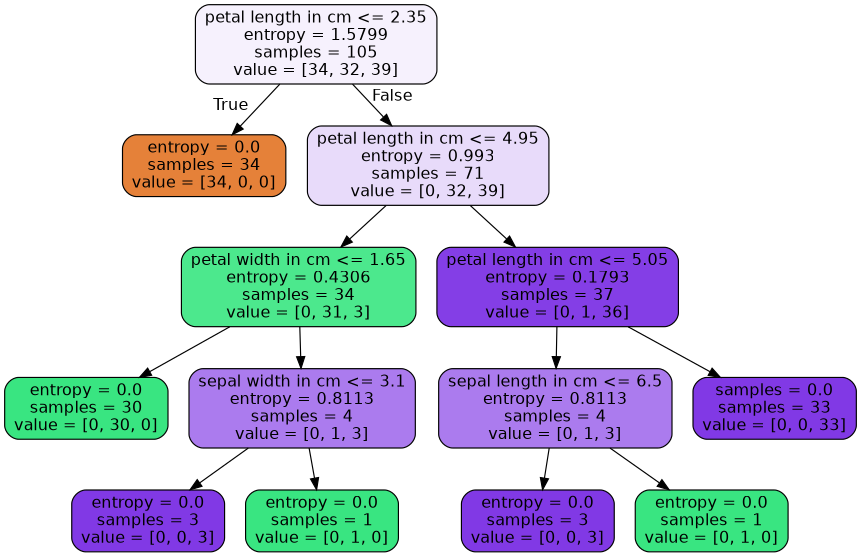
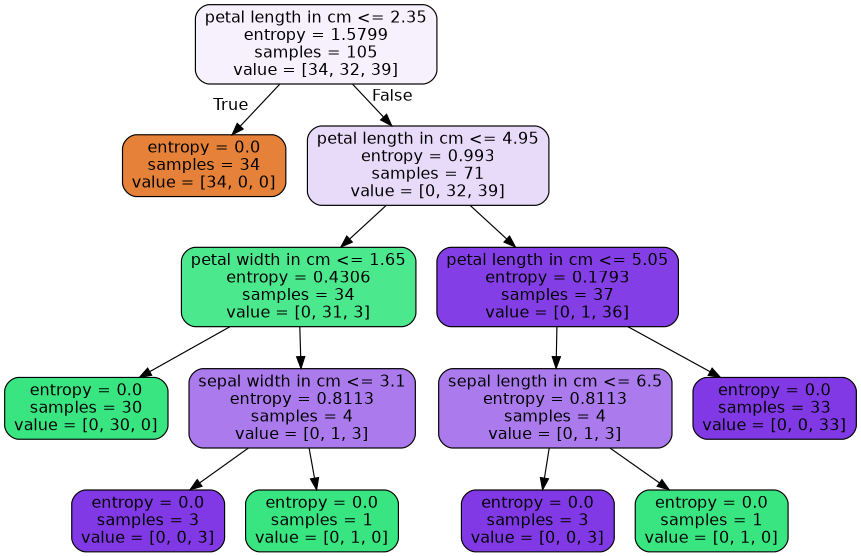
(775, 408) -> (775, 408)
